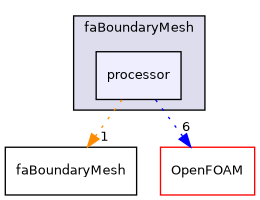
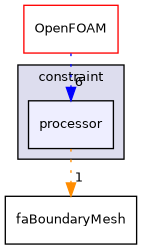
(139, 29) -> (71, 78)
(169, 118) -> (71, 73)
